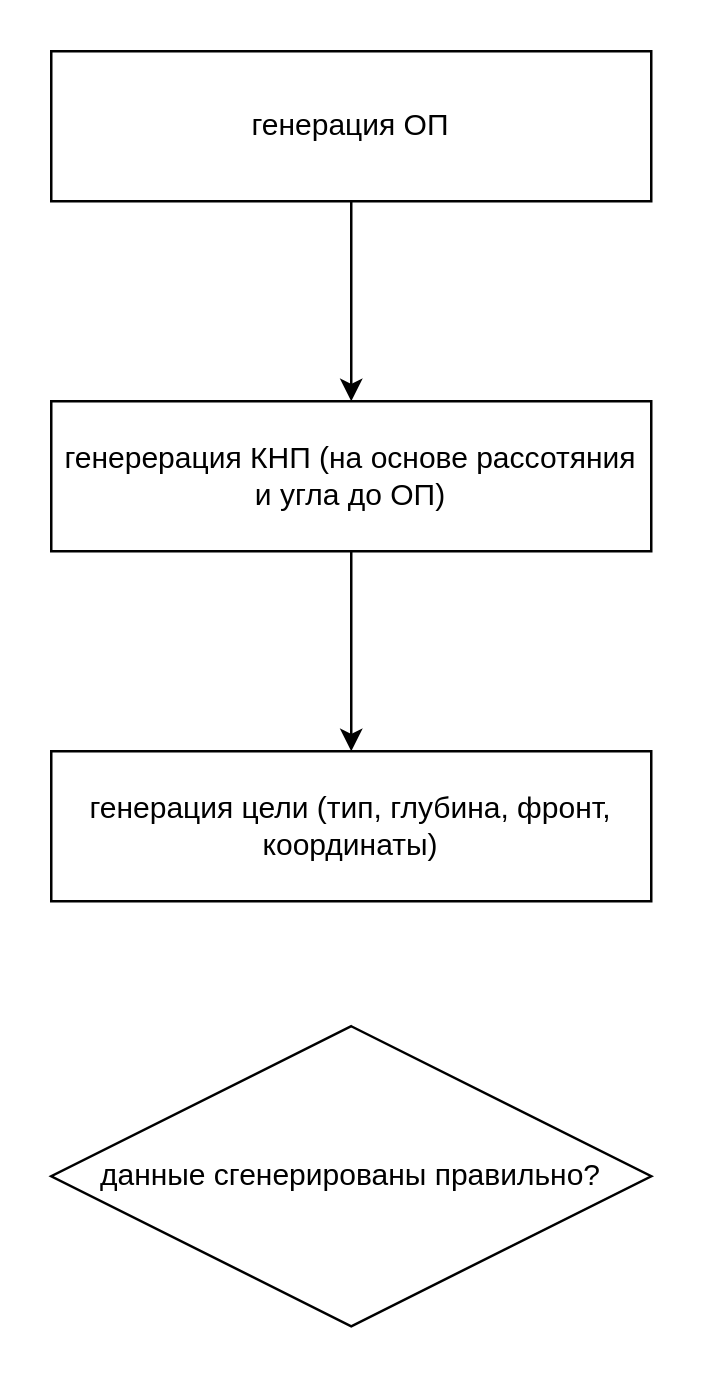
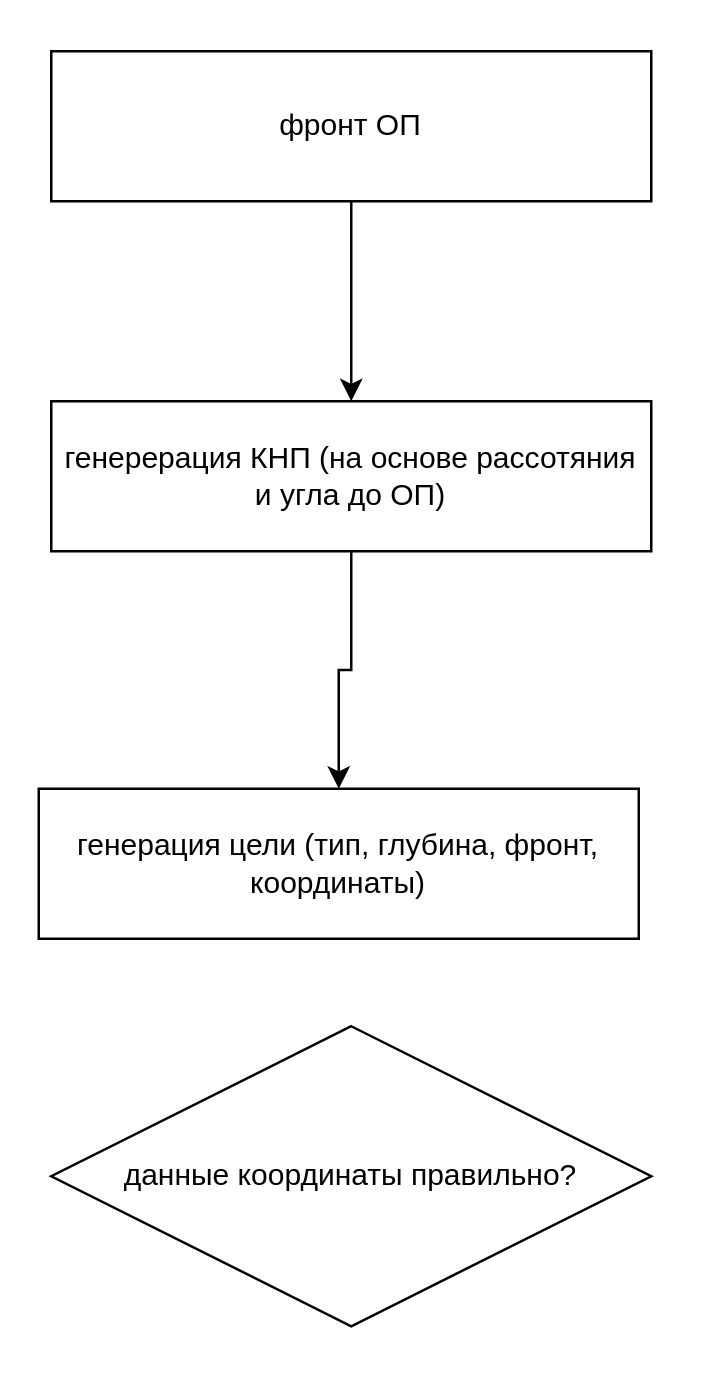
(351, 126) -> (351, 126)
(351, 826) -> (339, 864)
(351, 1176) -> (351, 1176)
